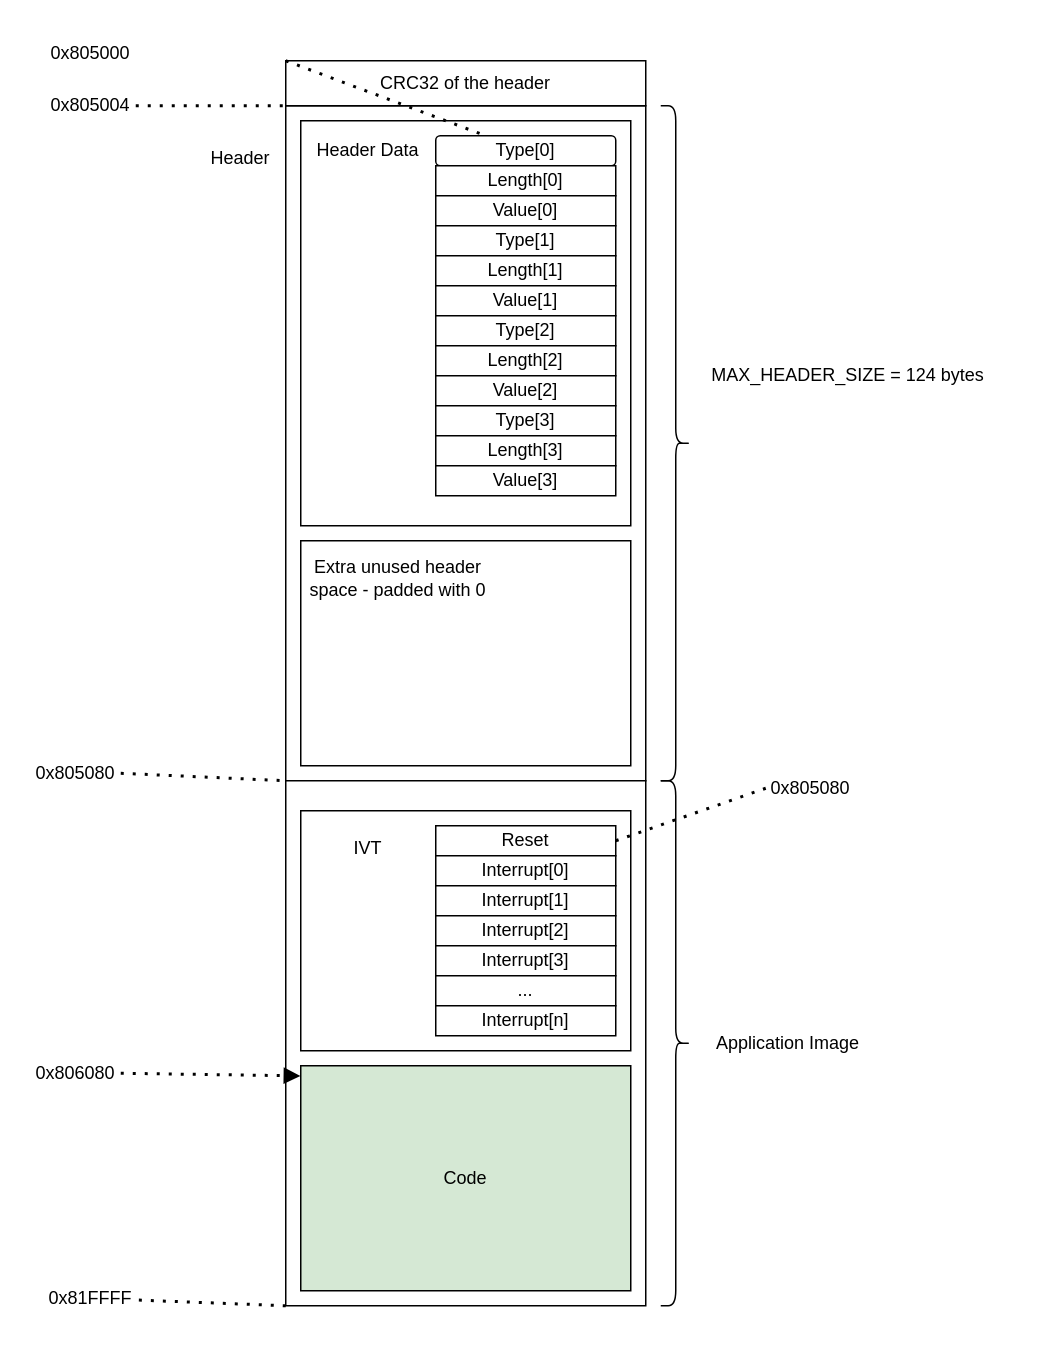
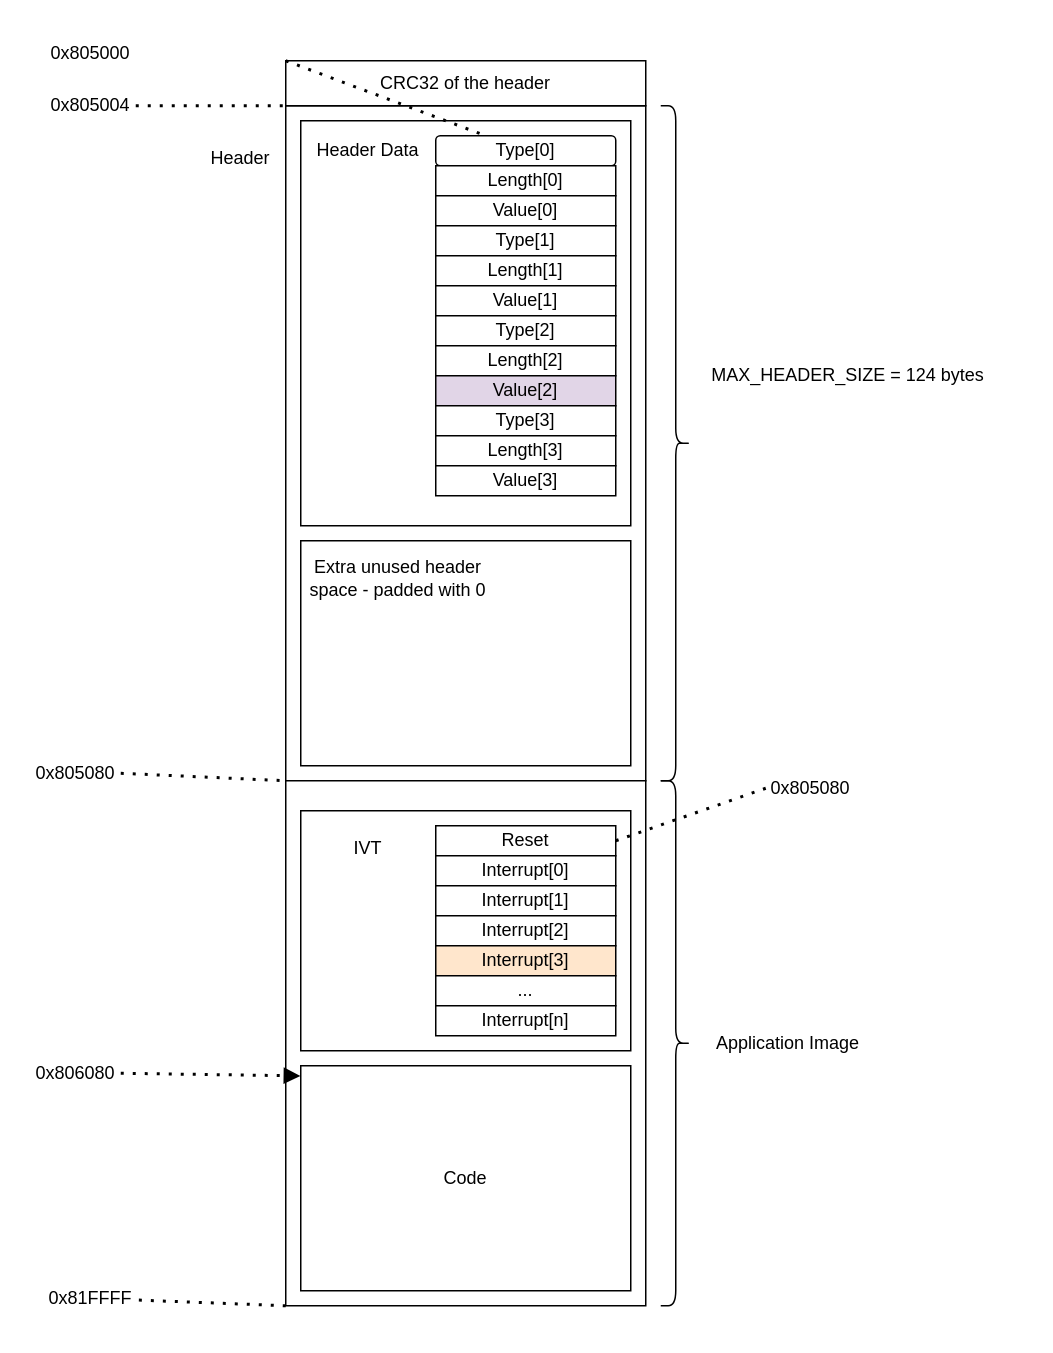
(526, 391) -> (526, 391)
(526, 961) -> (526, 961)
(466, 1178) -> (466, 1178)
